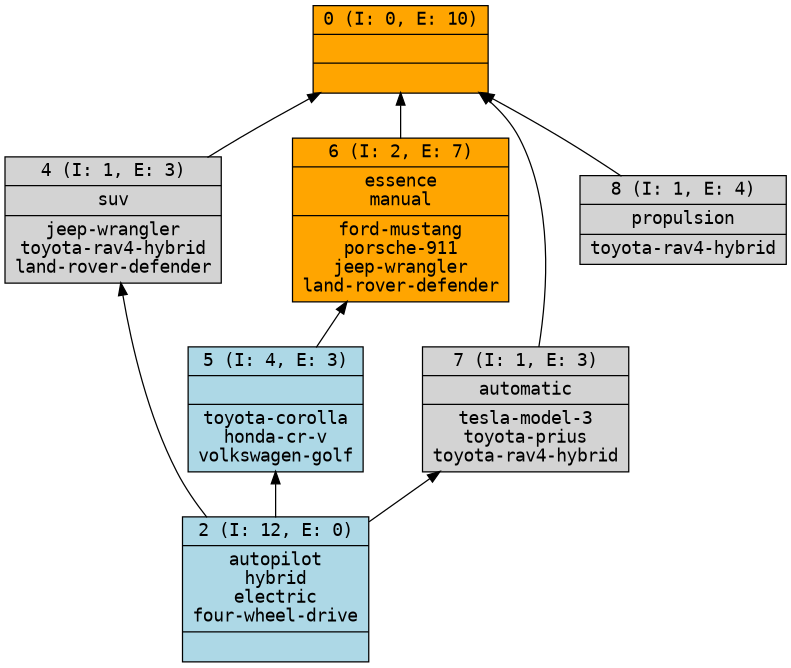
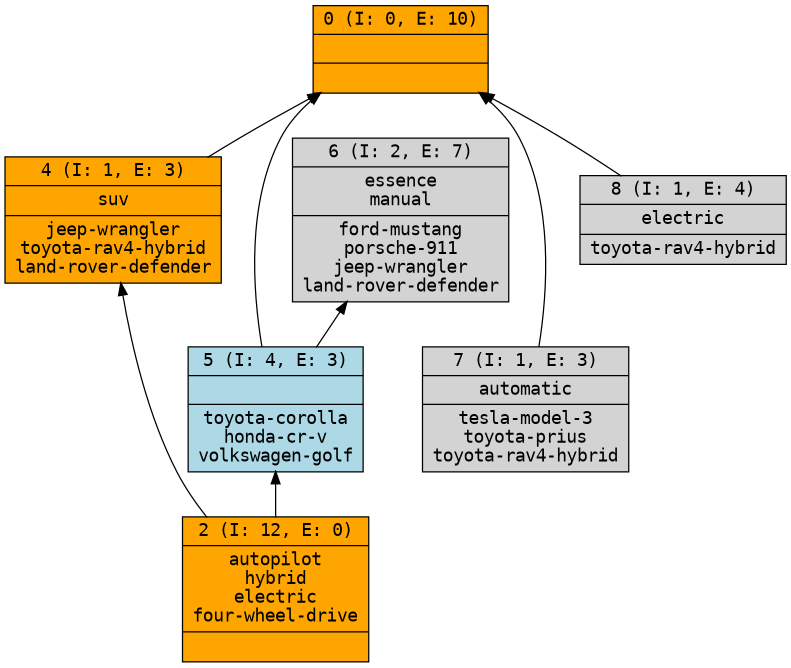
(401, 122) -> (257, 217)
(683, 219) -> (683, 219)
(113, 220) -> (113, 220)
(401, 220) -> (401, 220)
(399, 500) -> none
(276, 589) -> (276, 589)
